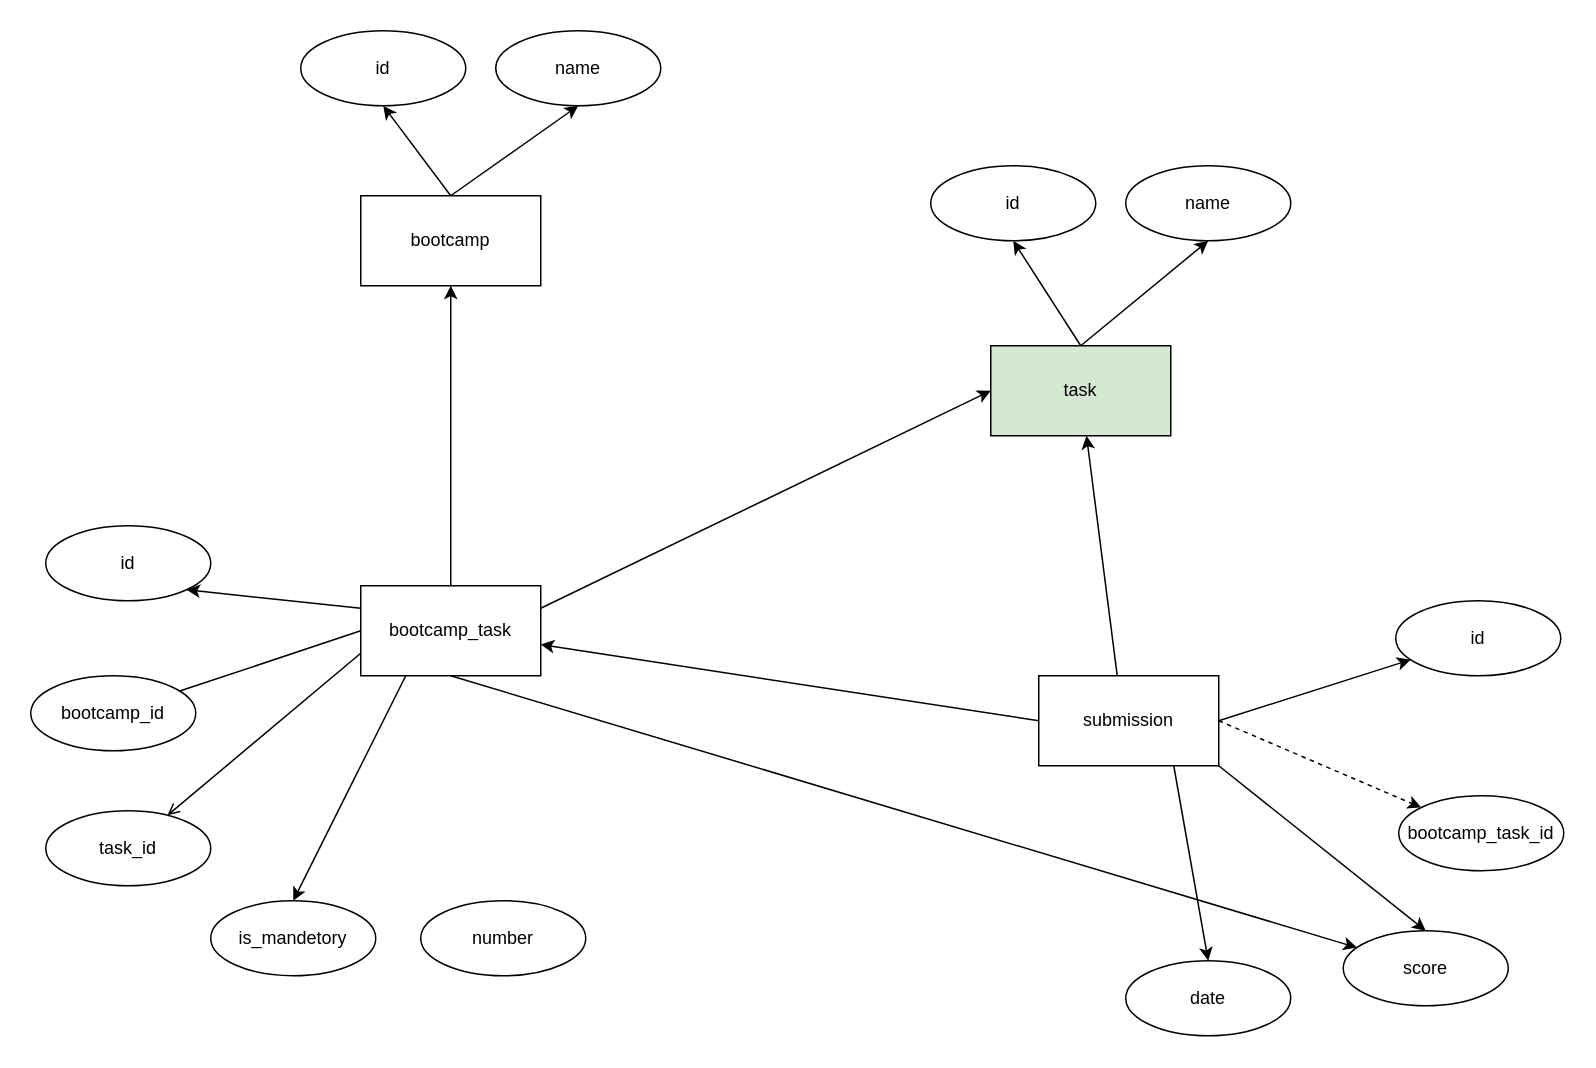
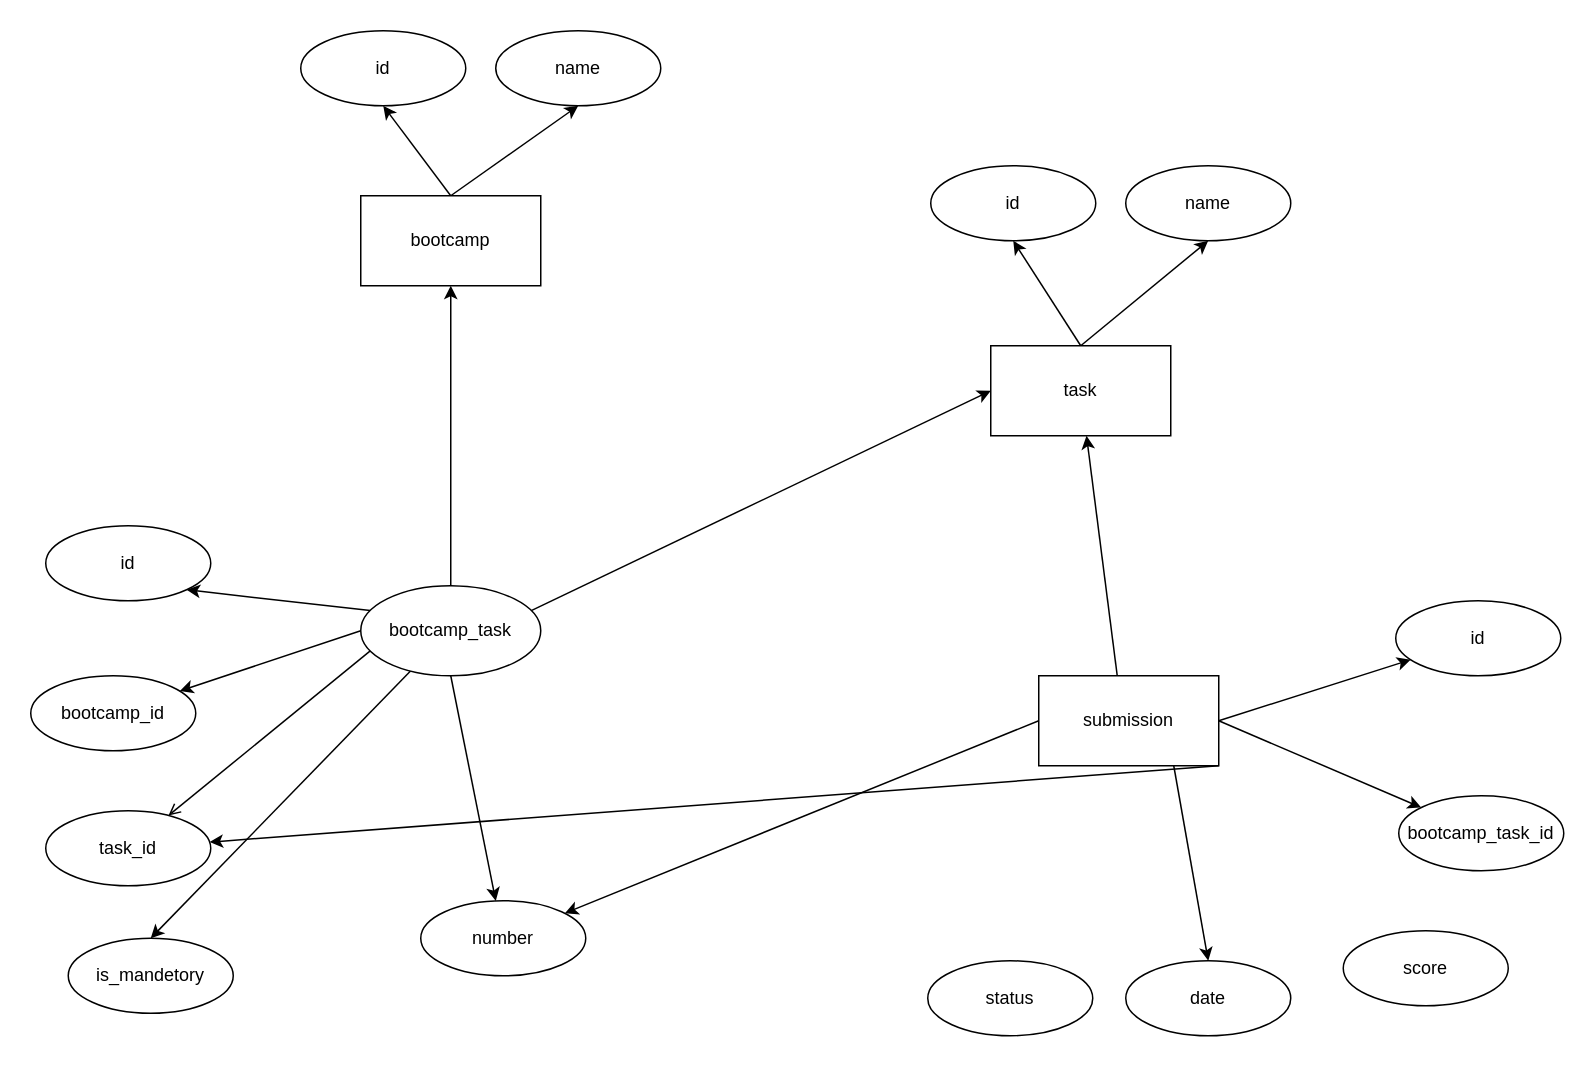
(1081, 391) -> (1081, 391)
(451, 631) -> (451, 631)
(794, 683) -> (716, 852)
(186, 689) -> (191, 687)
(1315, 762) -> (1315, 762)
(1318, 845) -> (529, 818)
(1098, 870) -> (472, 784)
(293, 938) -> (151, 976)
none -> (1010, 998)
